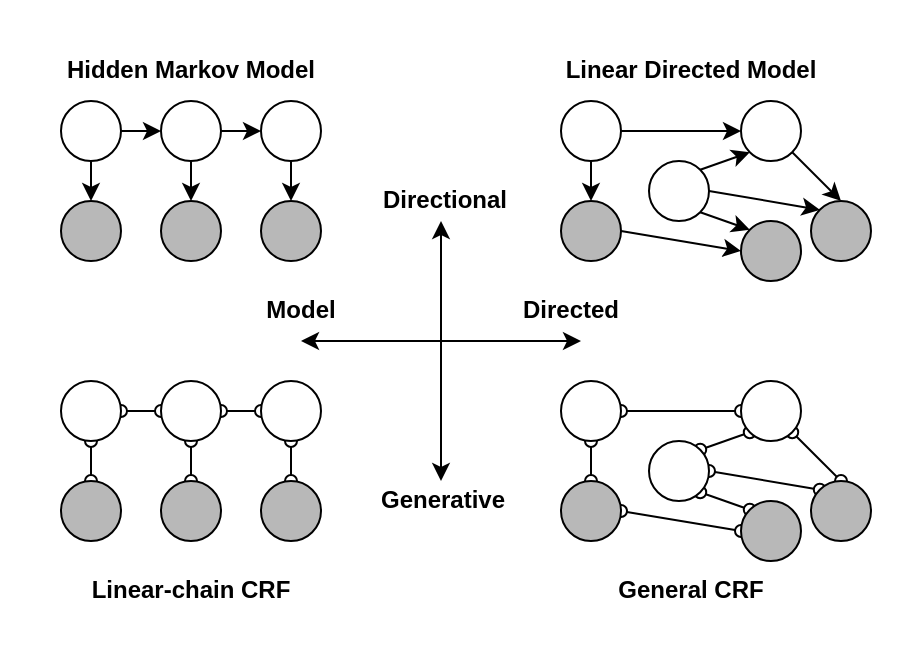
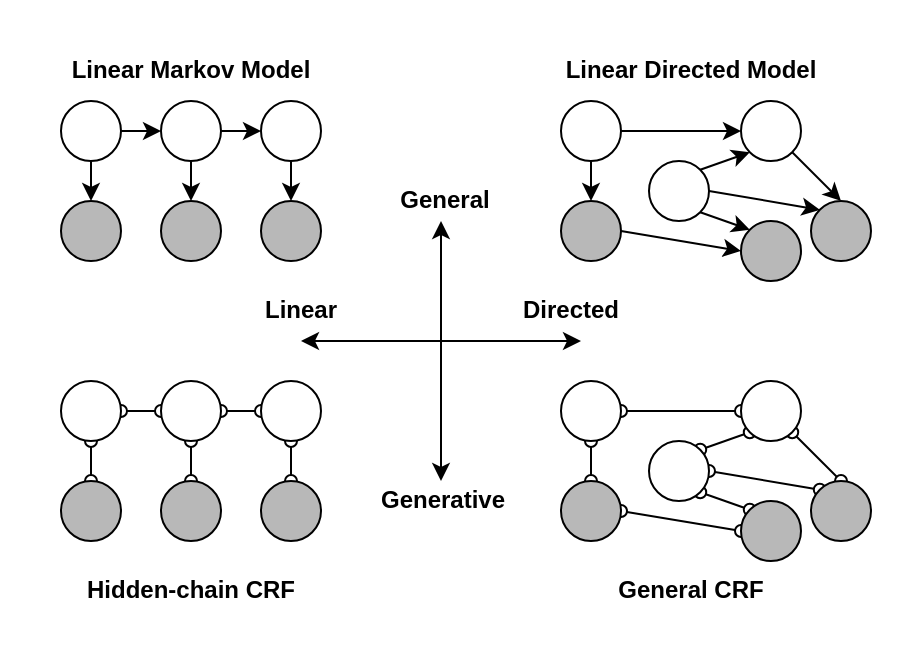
(192, 71) -> (192, 71)
(446, 201) -> (446, 201)
(302, 311) -> (302, 311)
(192, 591) -> (192, 591)
